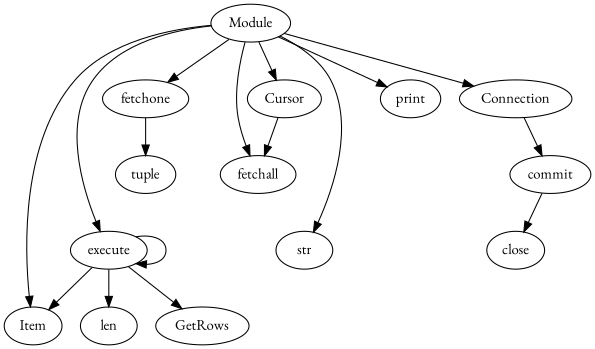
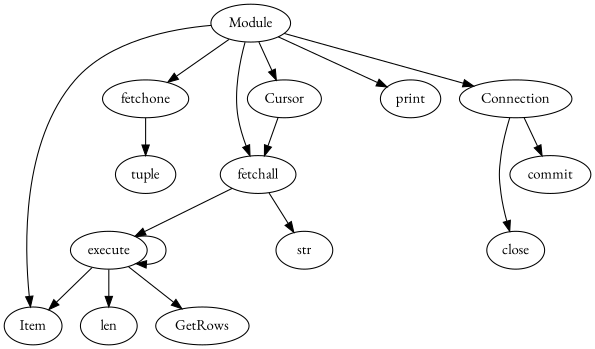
(90, 86) -> (188, 210)
(341, 118) -> (279, 208)
(535, 208) -> (500, 169)
